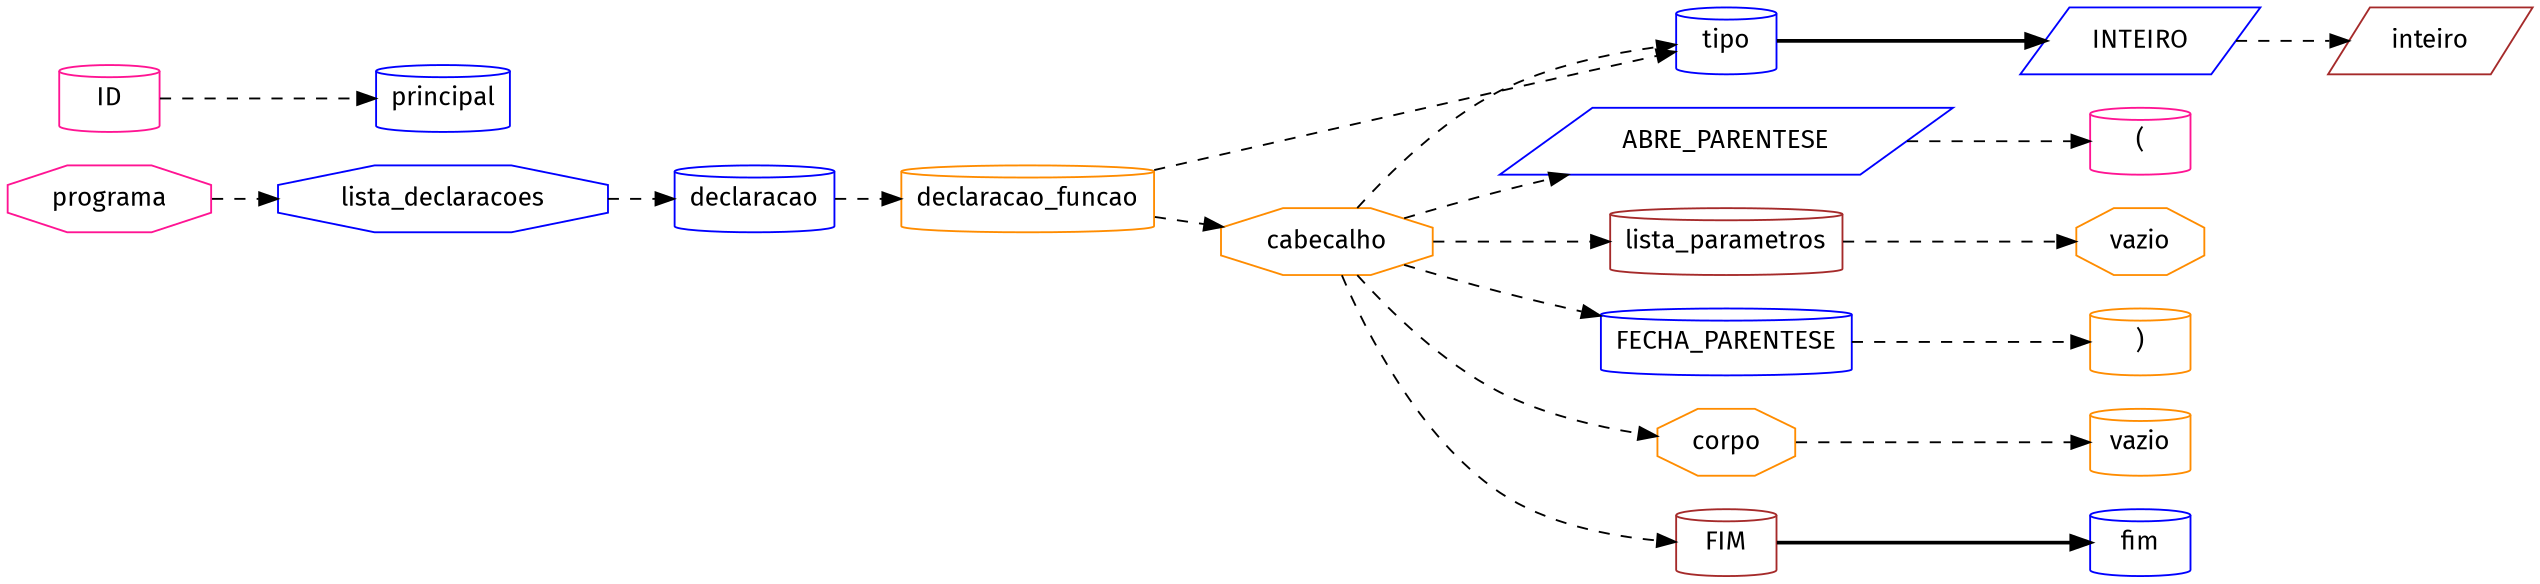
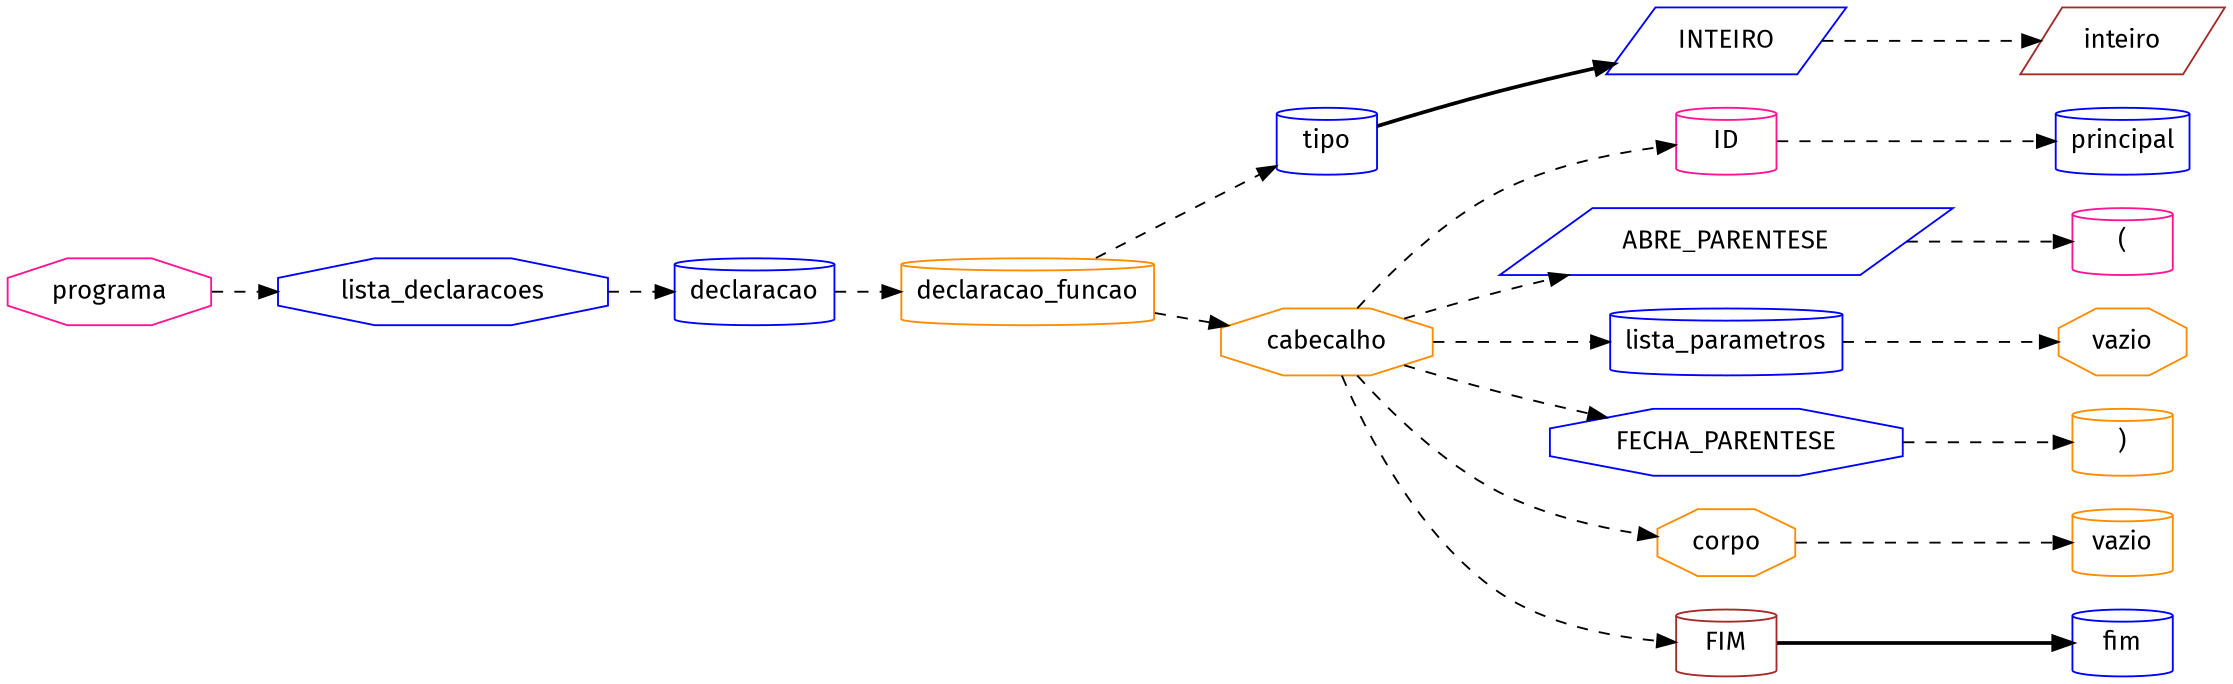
(1468, 110) -> (1490, 197)
(1726, 242) -> (1726, 342)
(1726, 342) -> (1726, 442)
